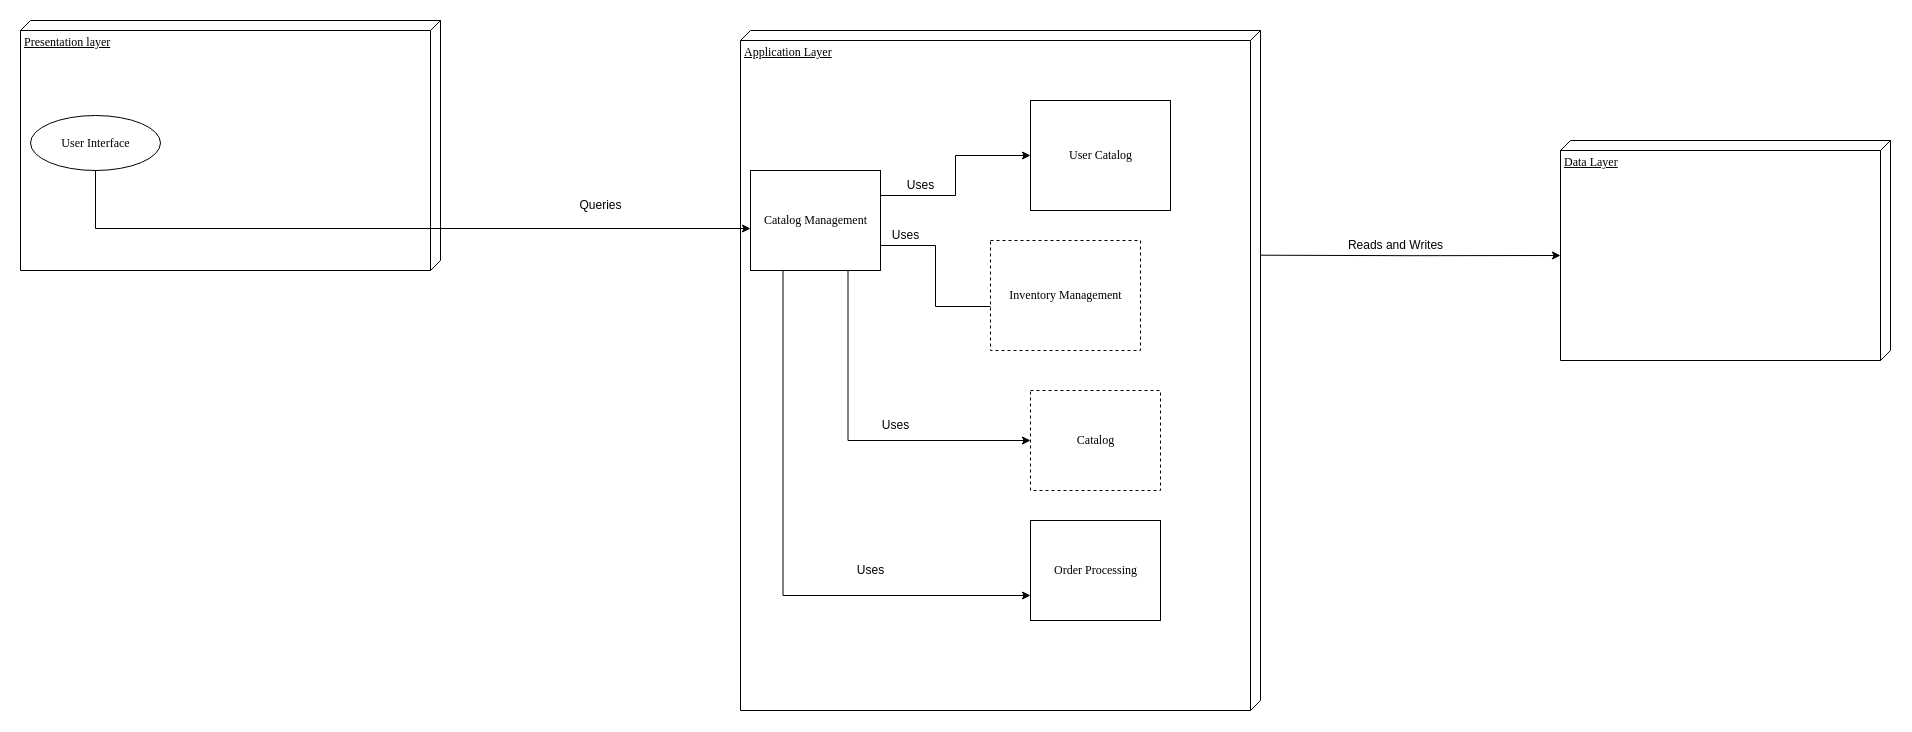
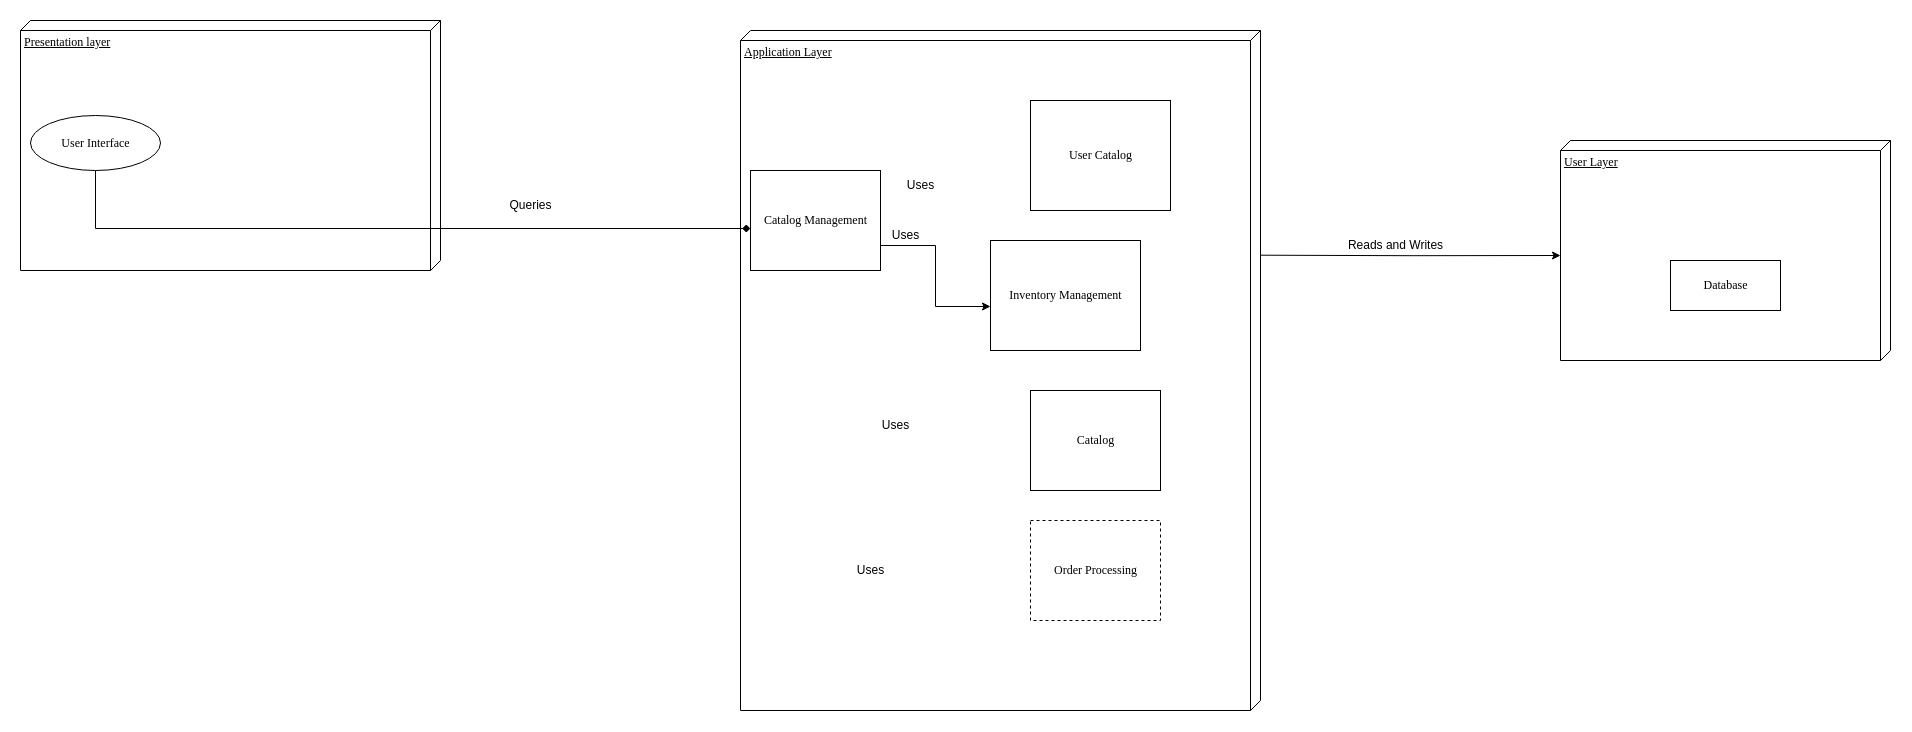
(1597, 163) -> (1597, 163)
(956, 180) -> none
(601, 206) -> (531, 206)
(742, 229) -> (742, 229)
none -> (1726, 286)
(1066, 296) -> (1066, 296)
(986, 307) -> (982, 307)
(851, 441) -> none
(1096, 441) -> (1096, 441)
(783, 554) -> none
(1096, 571) -> (1096, 571)
